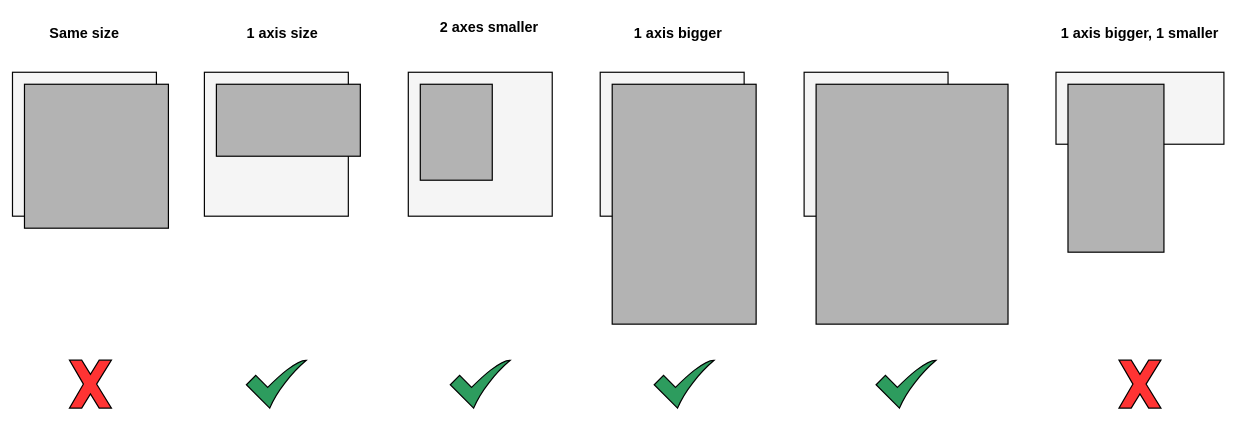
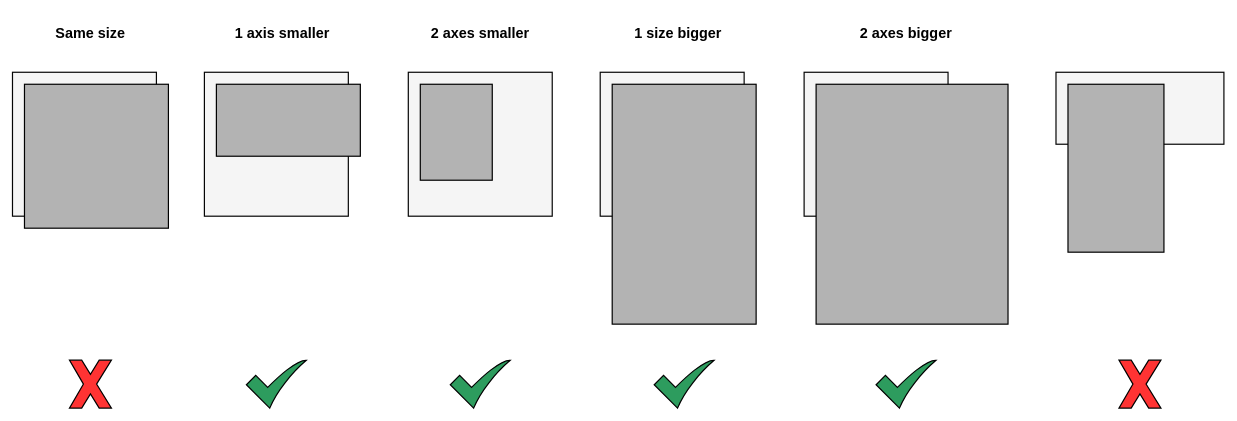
(489, 27) -> (480, 33)
(84, 33) -> (90, 33)
(282, 33) -> (282, 33)
(678, 33) -> (678, 33)
none -> (906, 33)
(1140, 33) -> none
